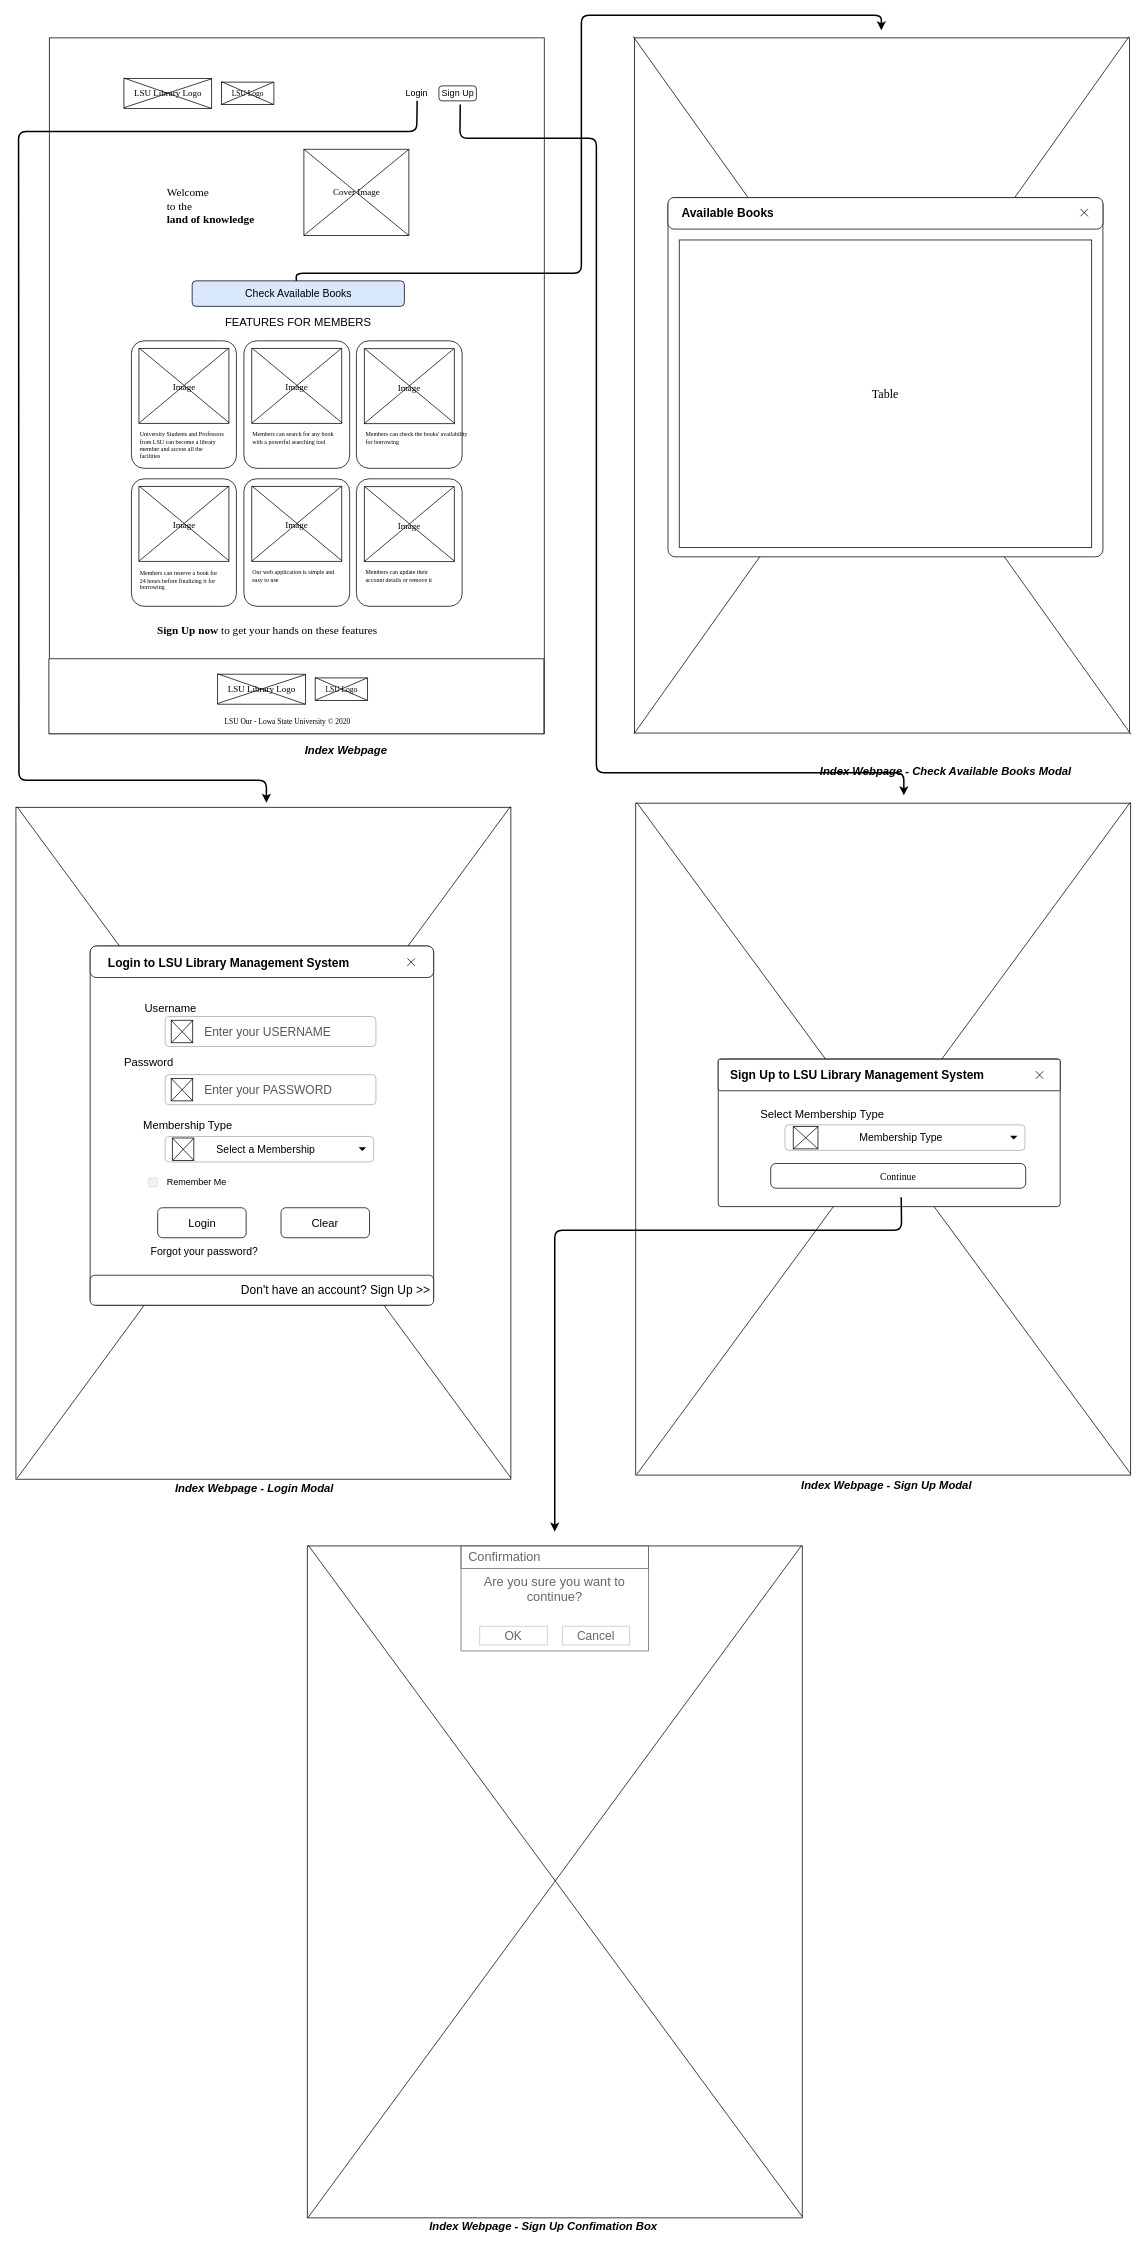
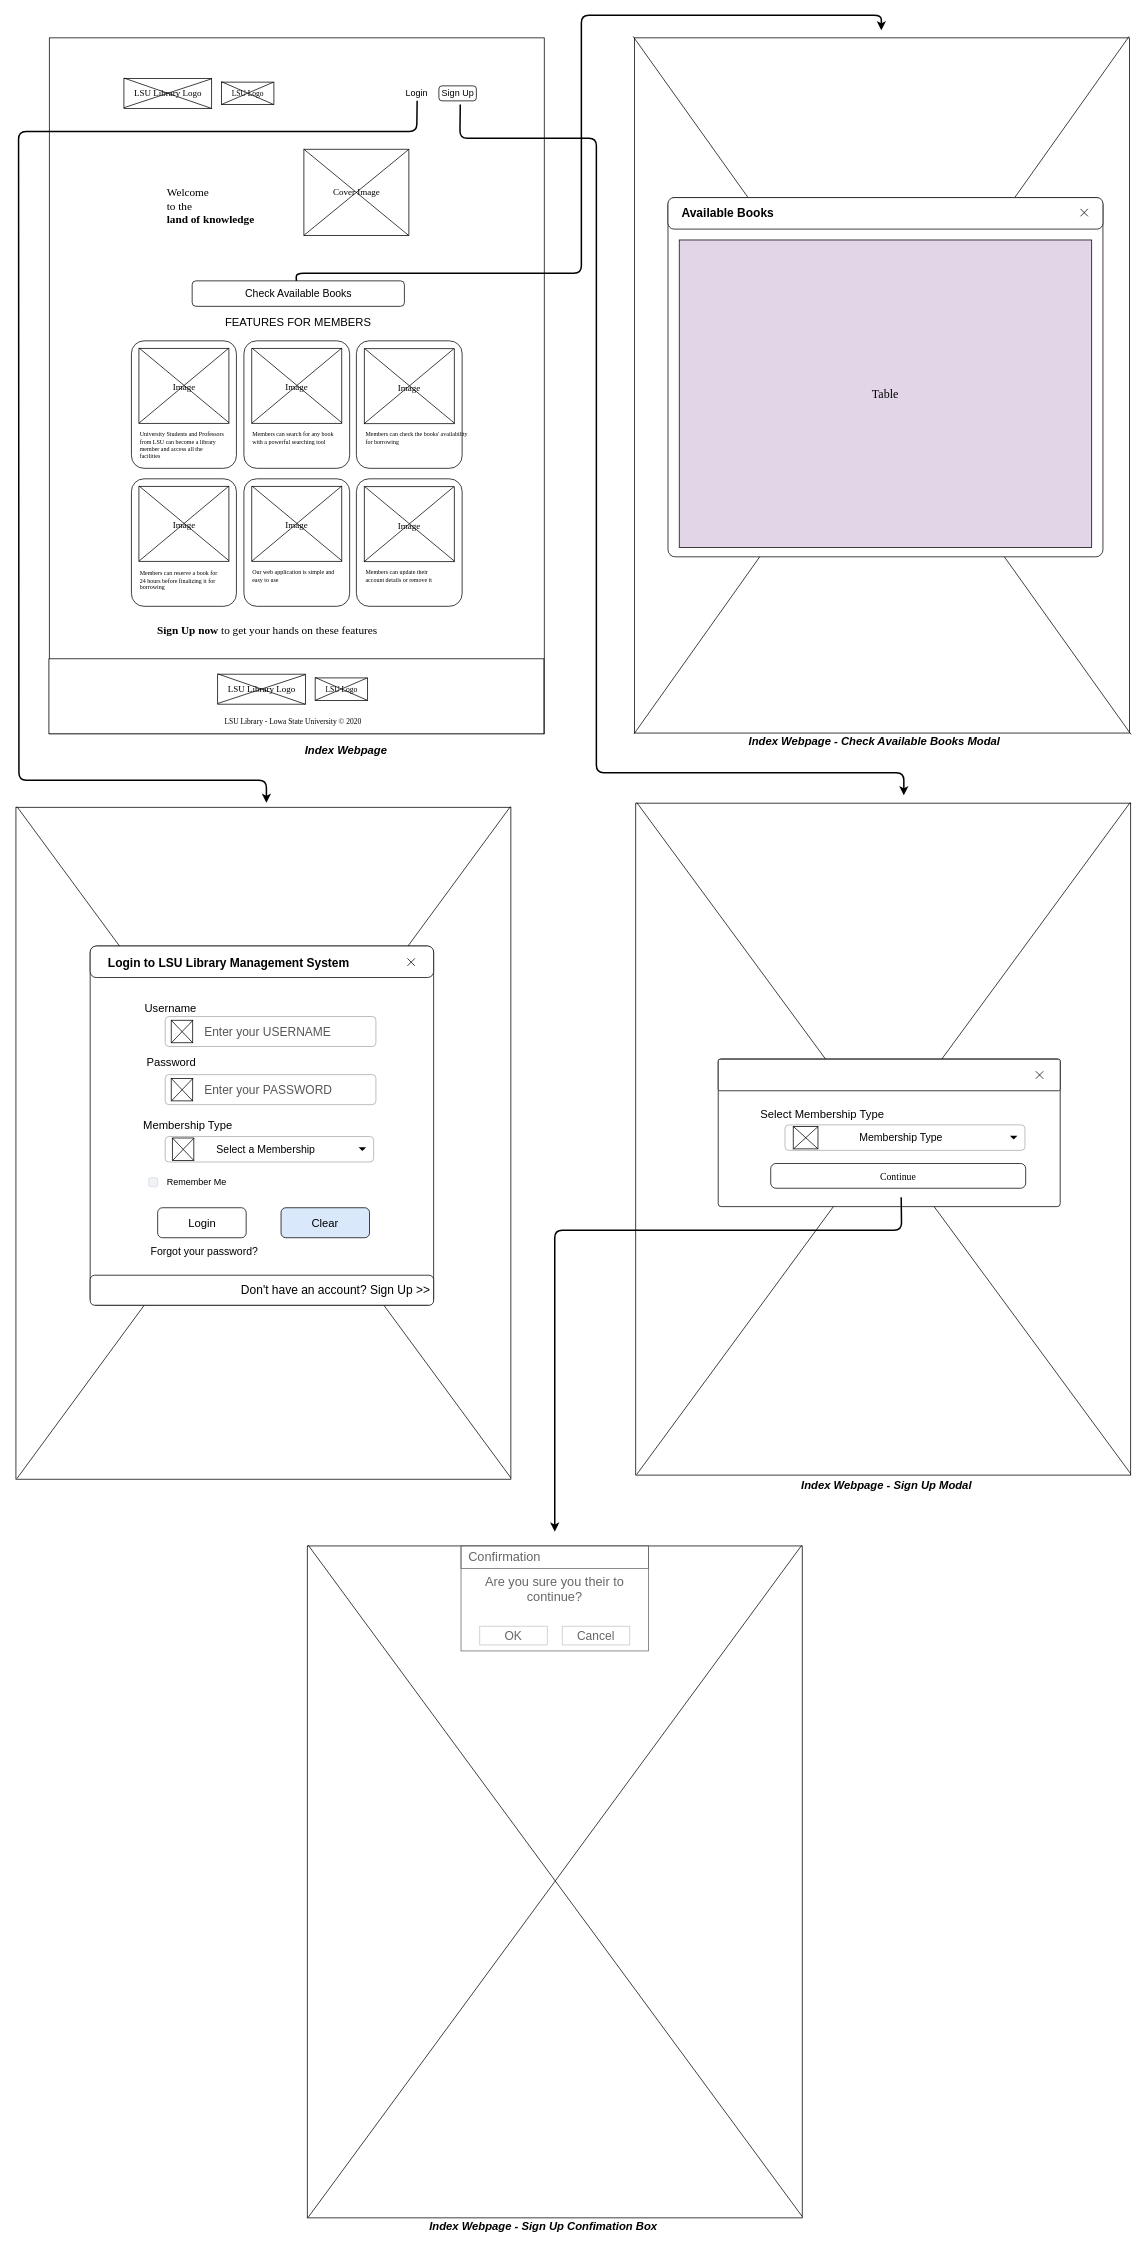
(298, 294) -> (298, 294)
(885, 394) -> (885, 394)
(297, 722) -> (297, 722)
(950, 771) -> (878, 741)
(149, 1062) -> (171, 1062)
(857, 1075) -> none
(325, 1223) -> (325, 1223)
(260, 1488) -> none
(555, 1591) -> (555, 1591)
